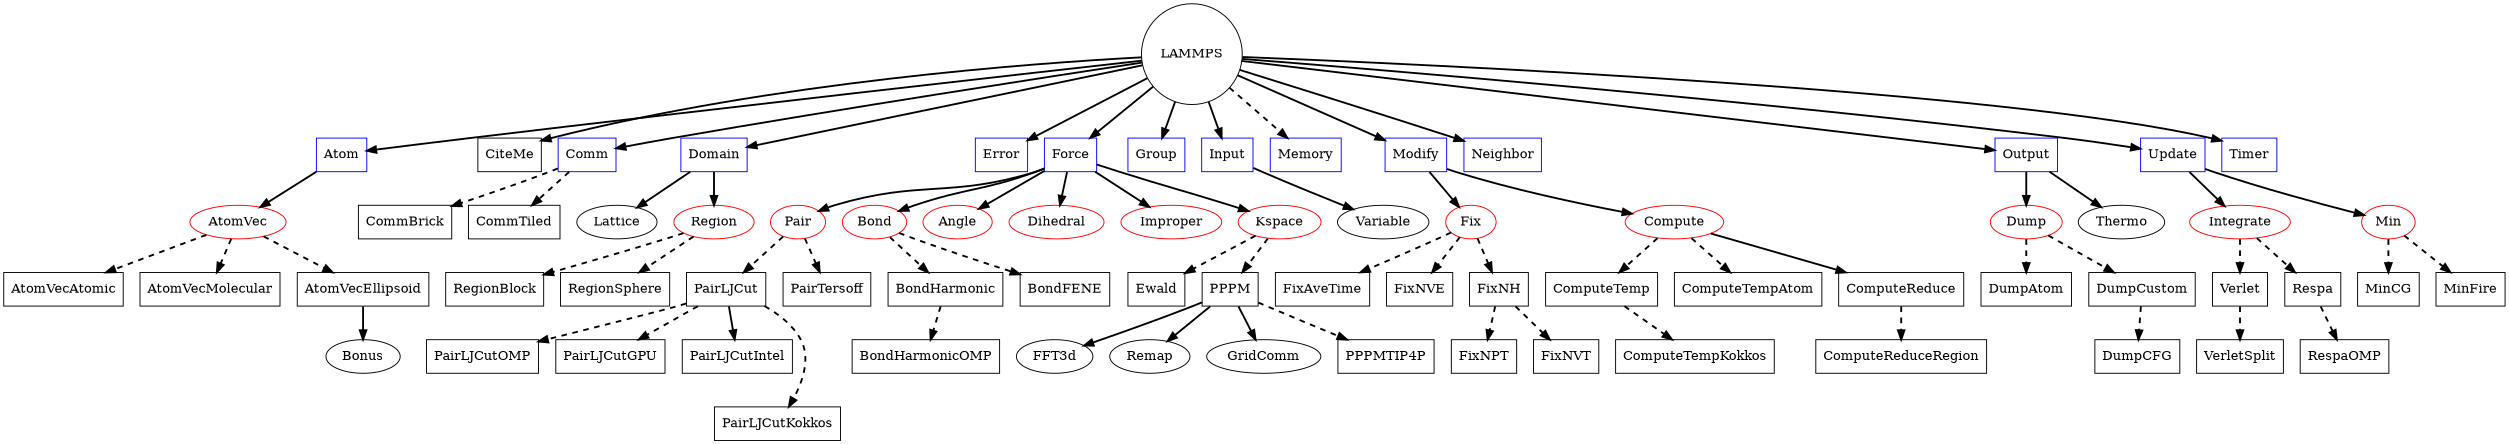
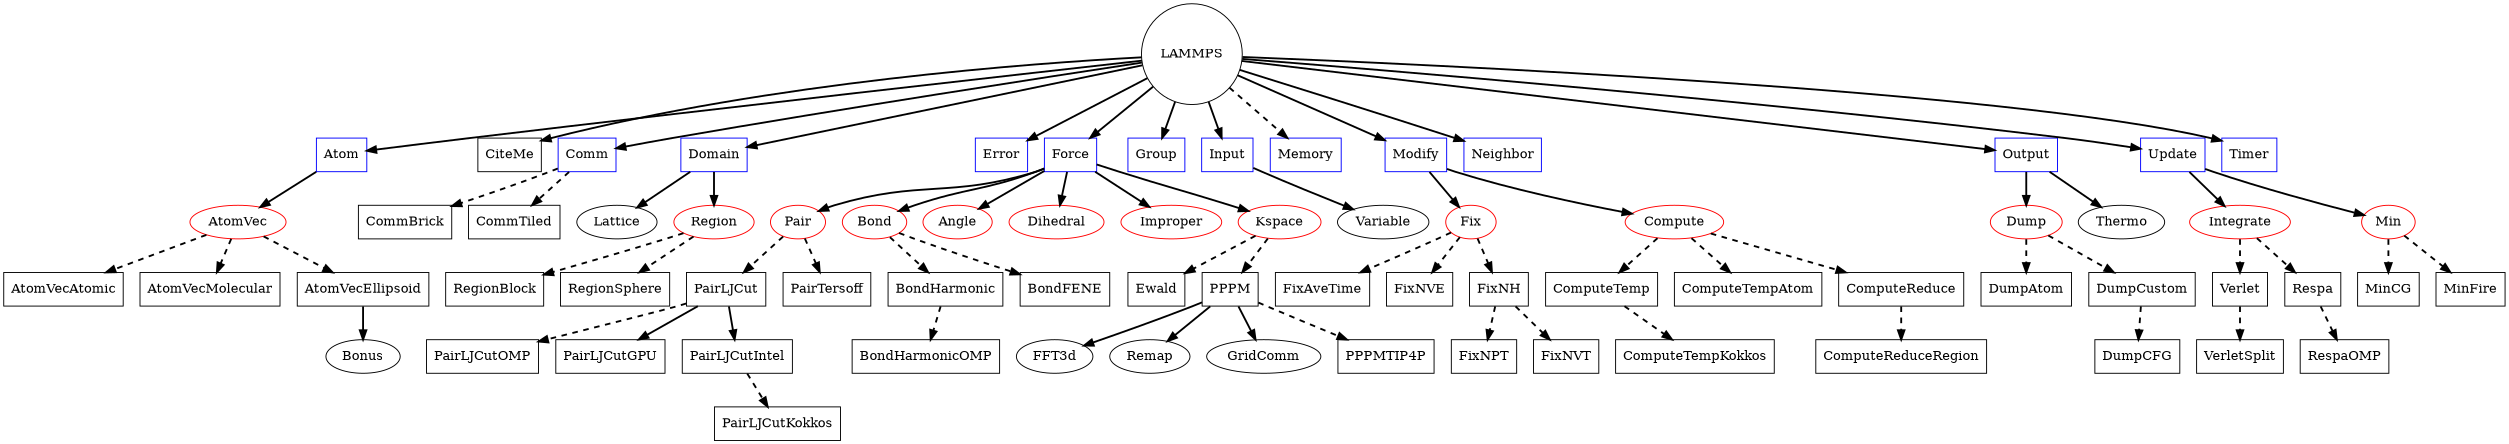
(1774, 252) -> (1774, 252)
(672, 321) -> (672, 321)
(803, 345) -> (755, 386)
